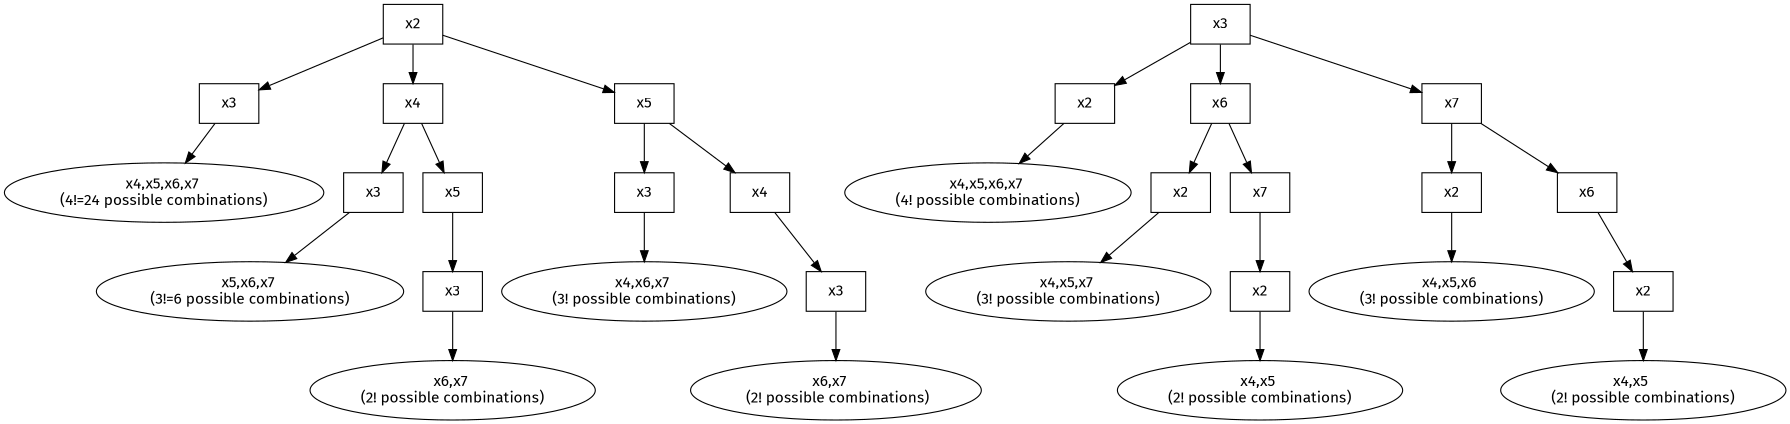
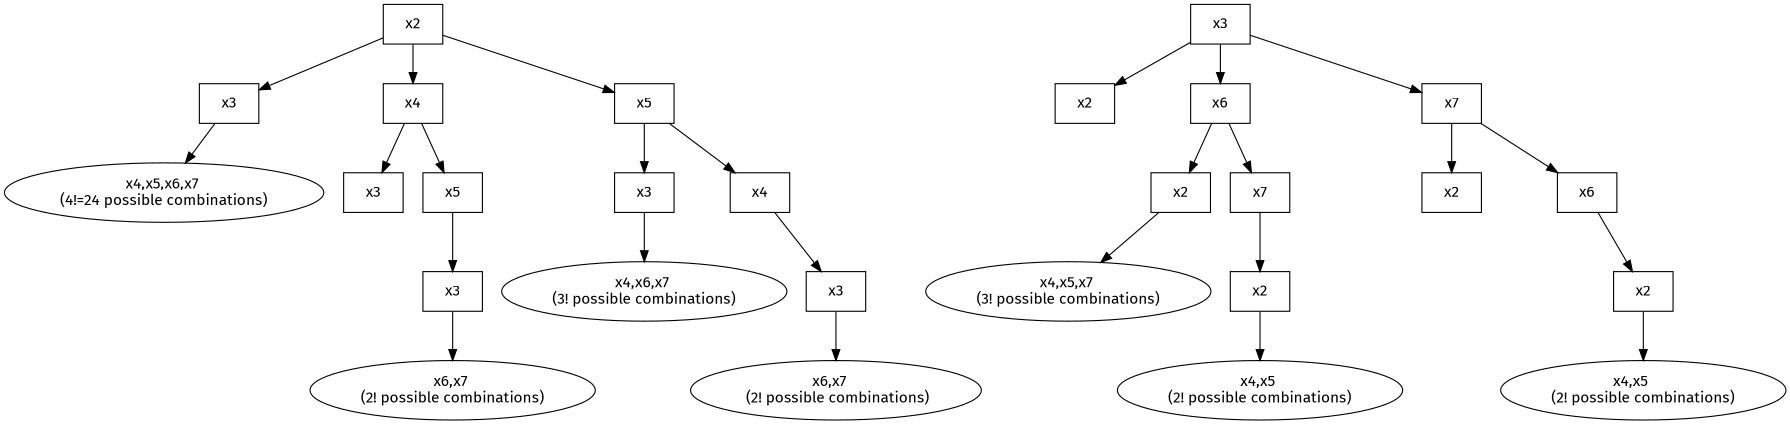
(988, 193) -> none
(250, 291) -> none
(1452, 291) -> none
